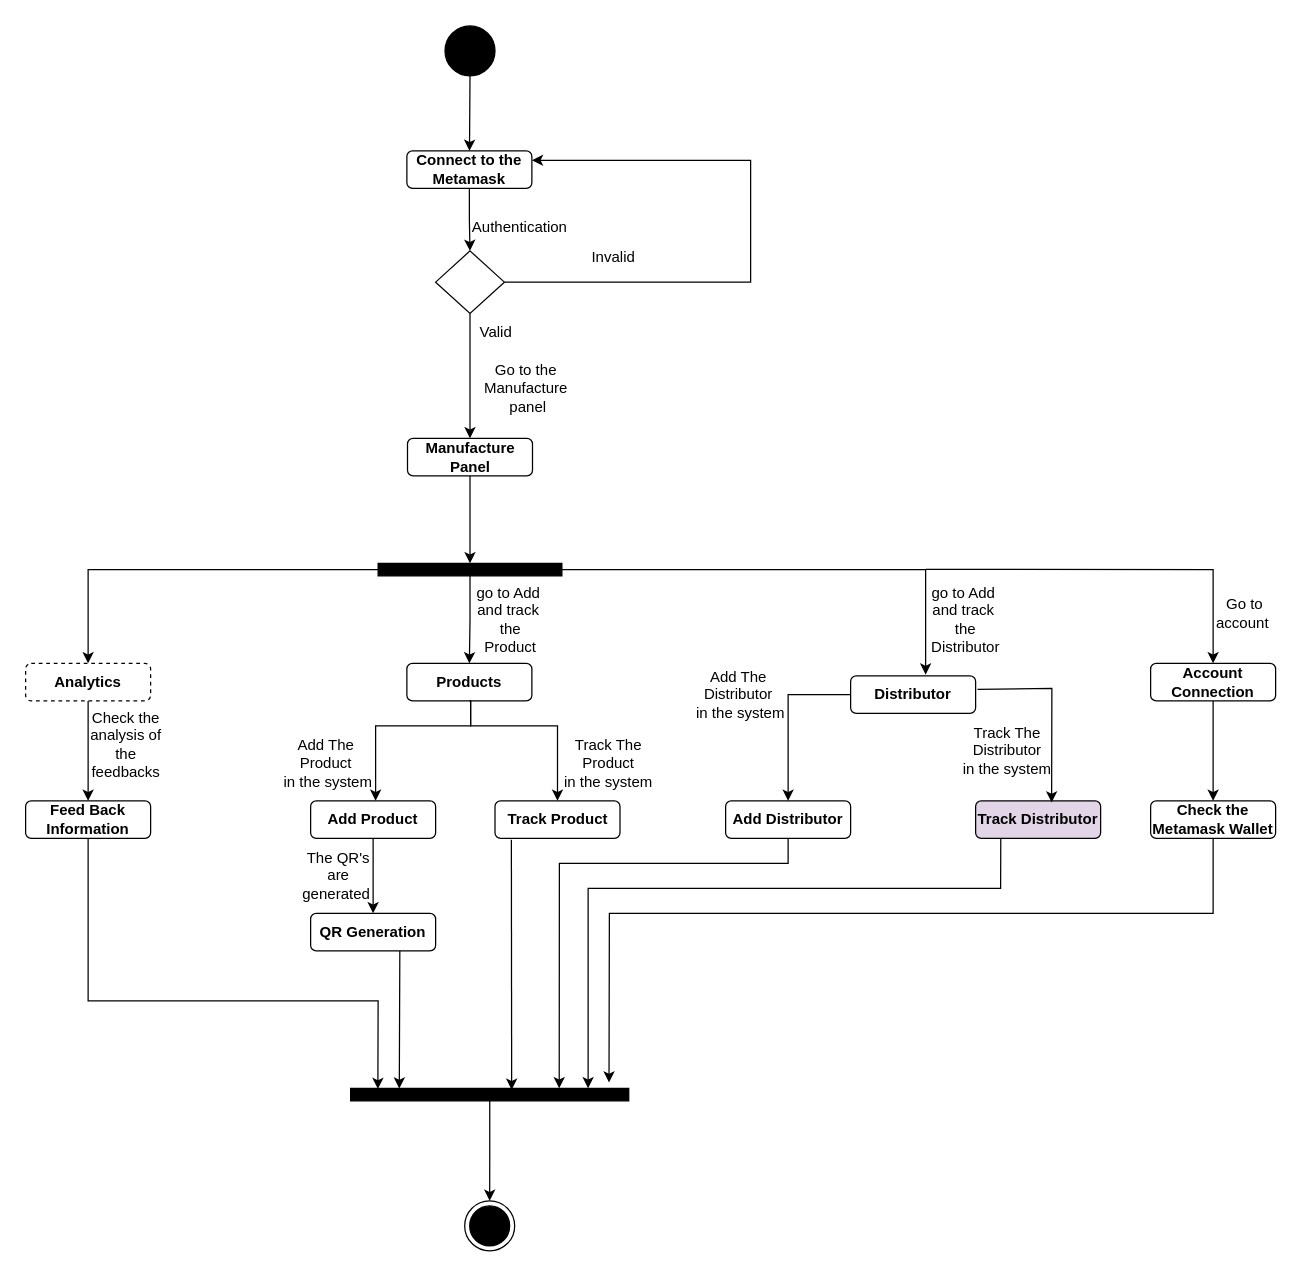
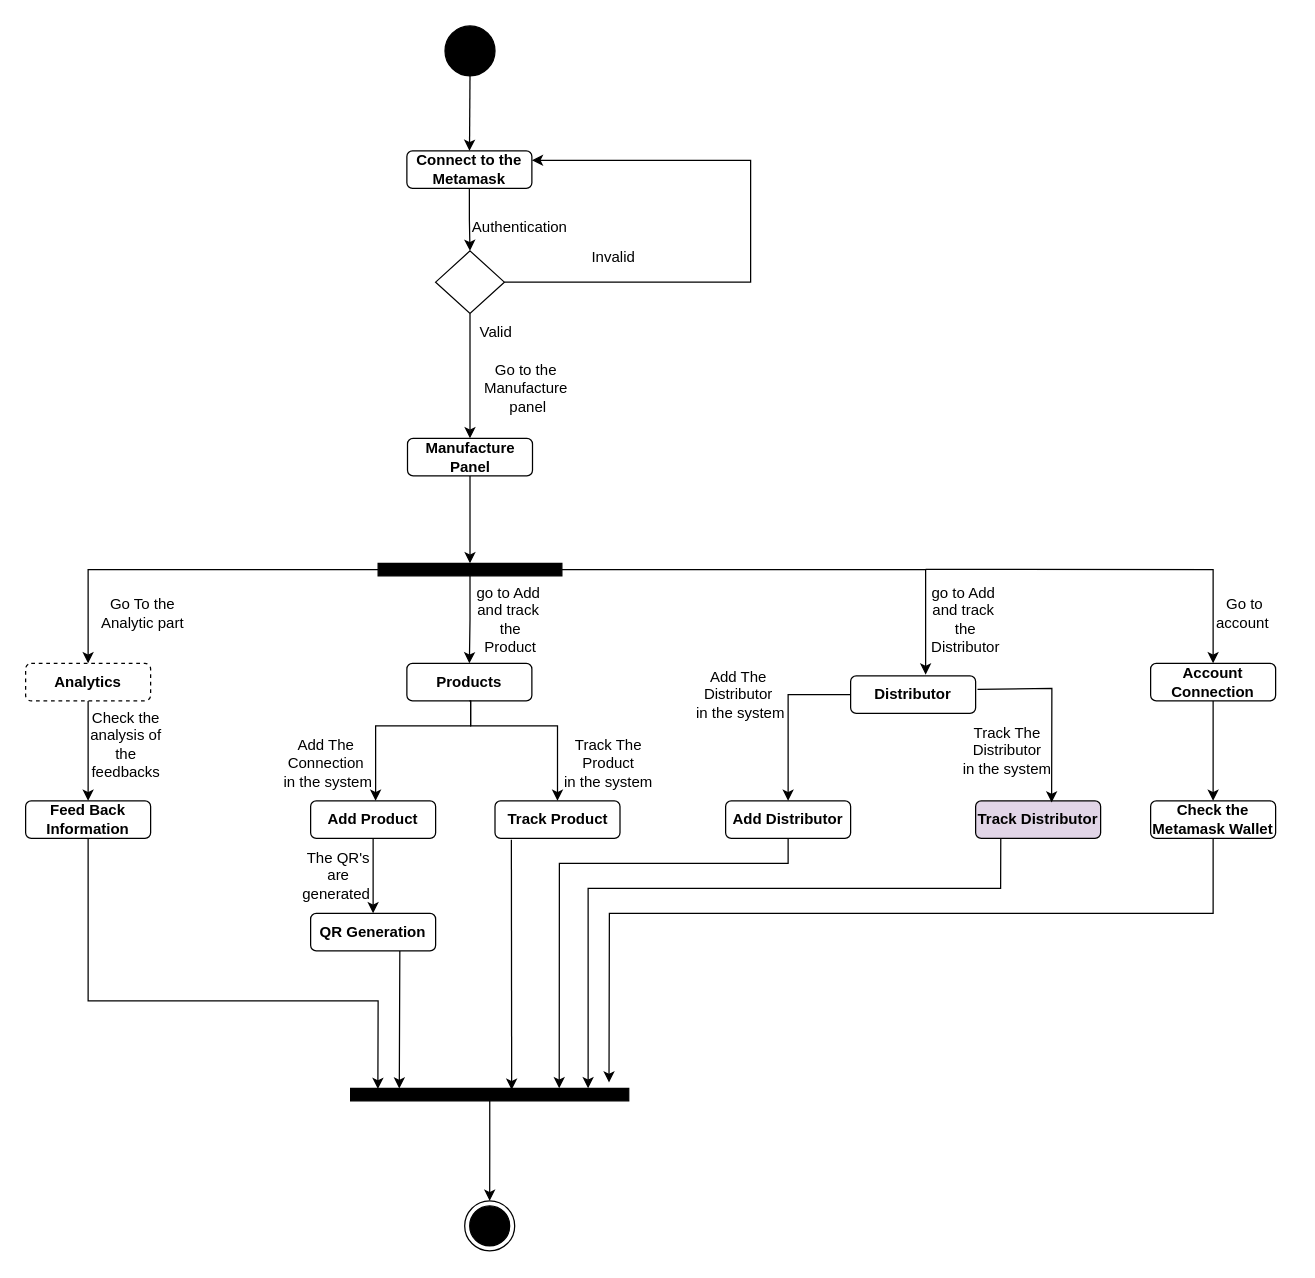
none -> (144, 613)
(326, 763) -> (326, 763)
